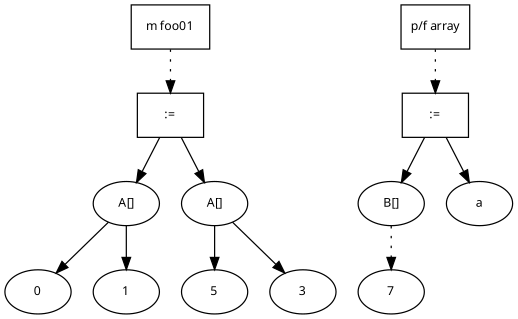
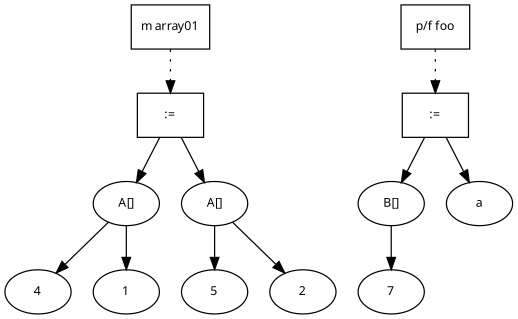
(170, 27) -> (170, 27)
(435, 27) -> (435, 27)
(391, 242) -> (391, 242)
(38, 292) -> (38, 292)
(303, 292) -> (303, 292)
